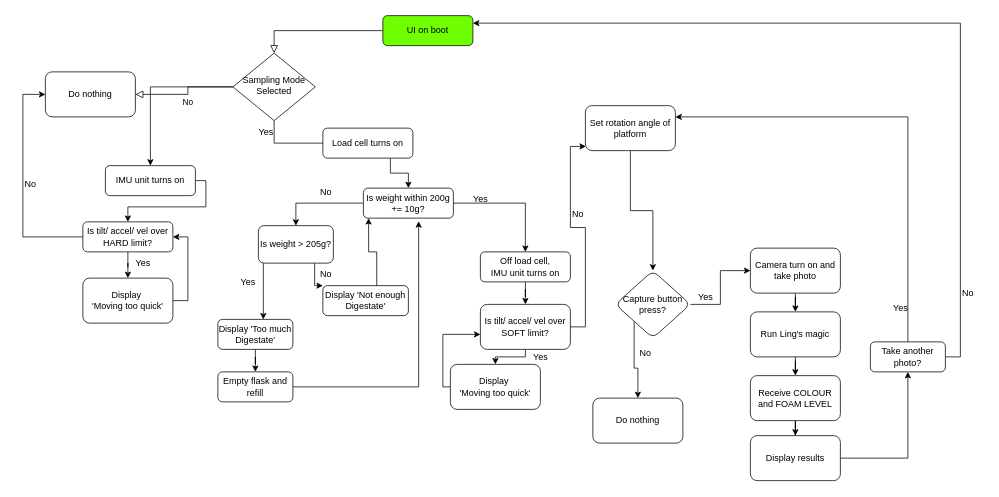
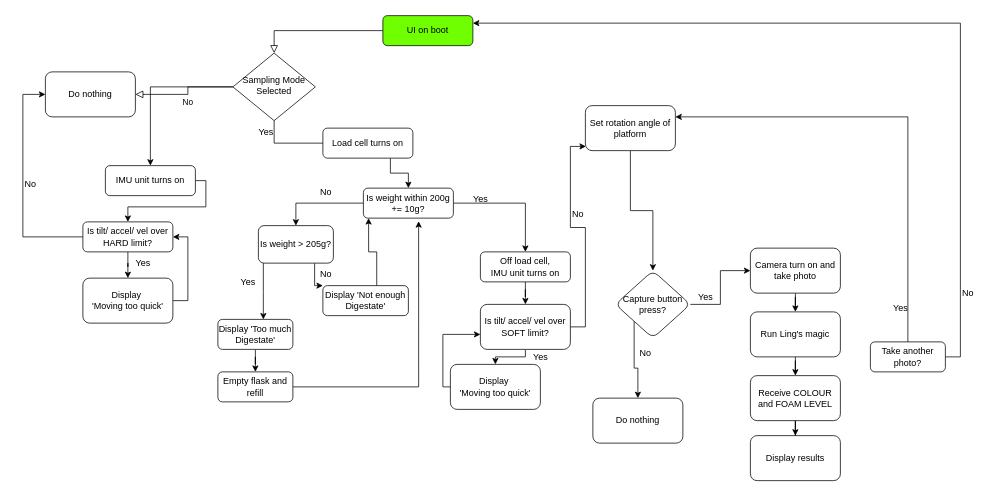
(908, 458) -> none
